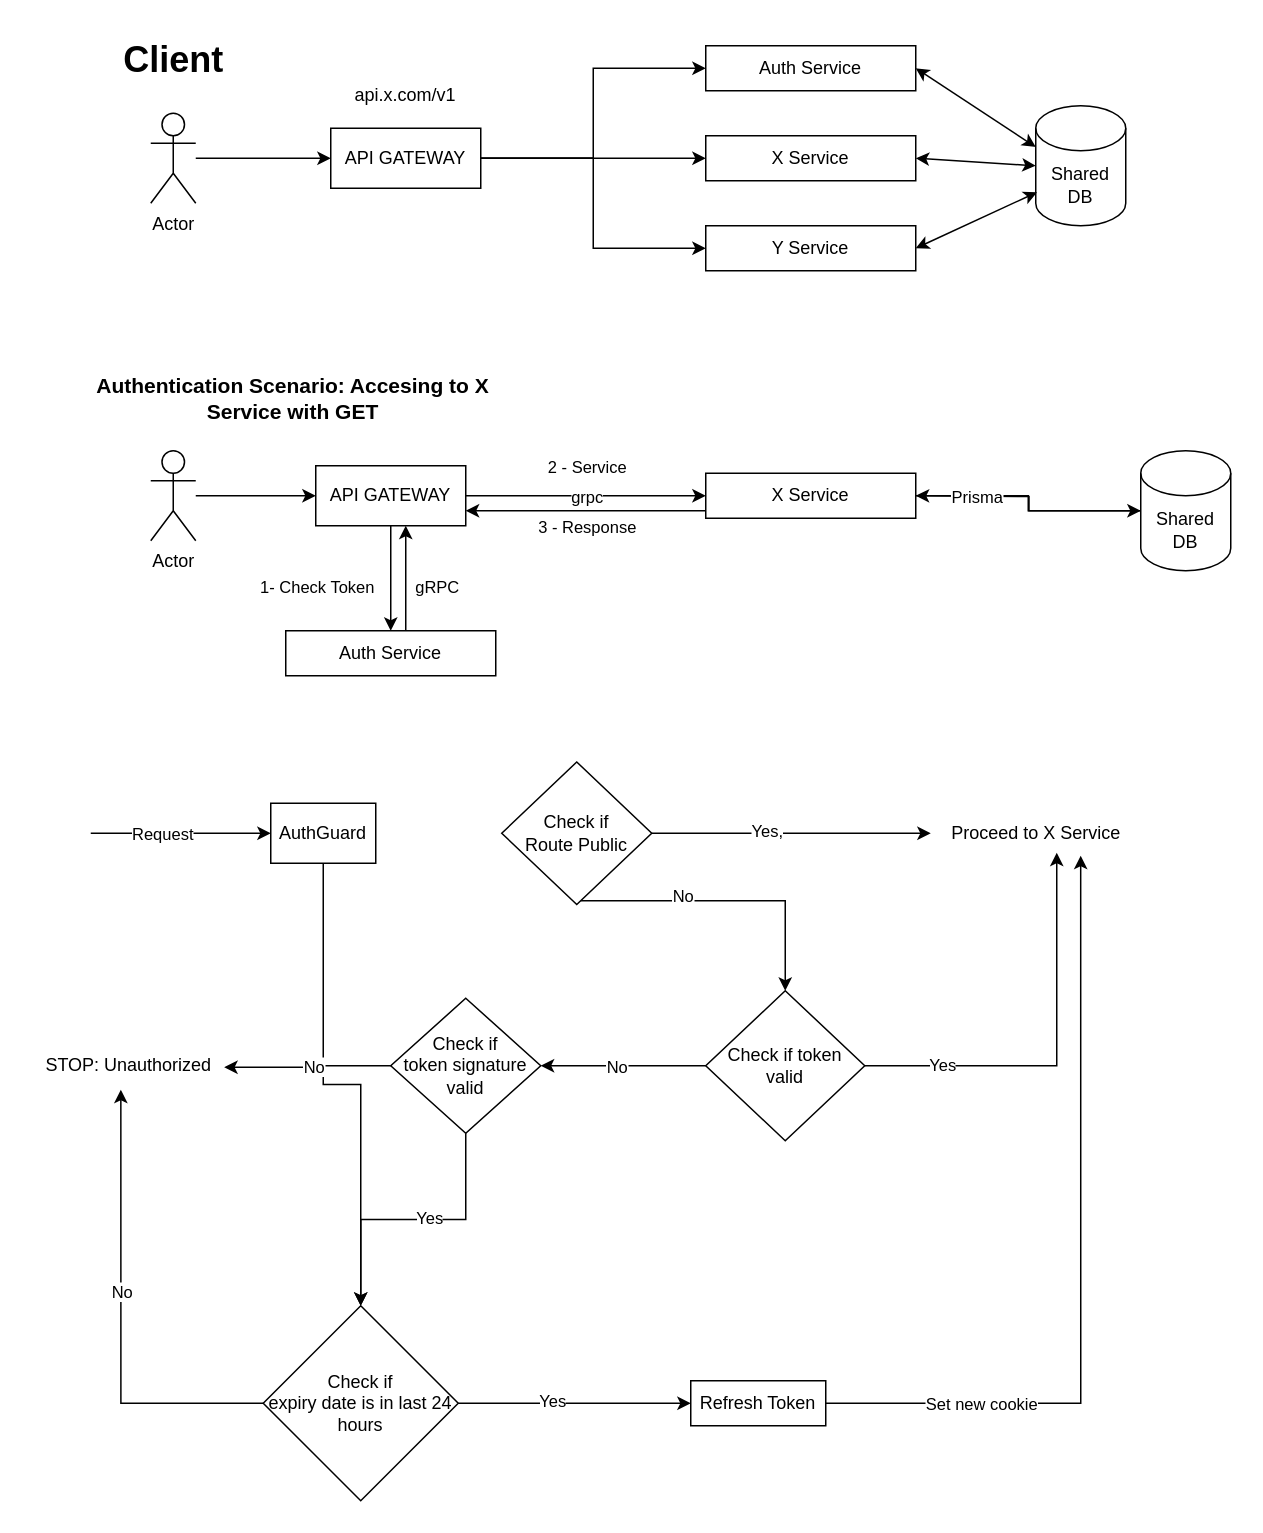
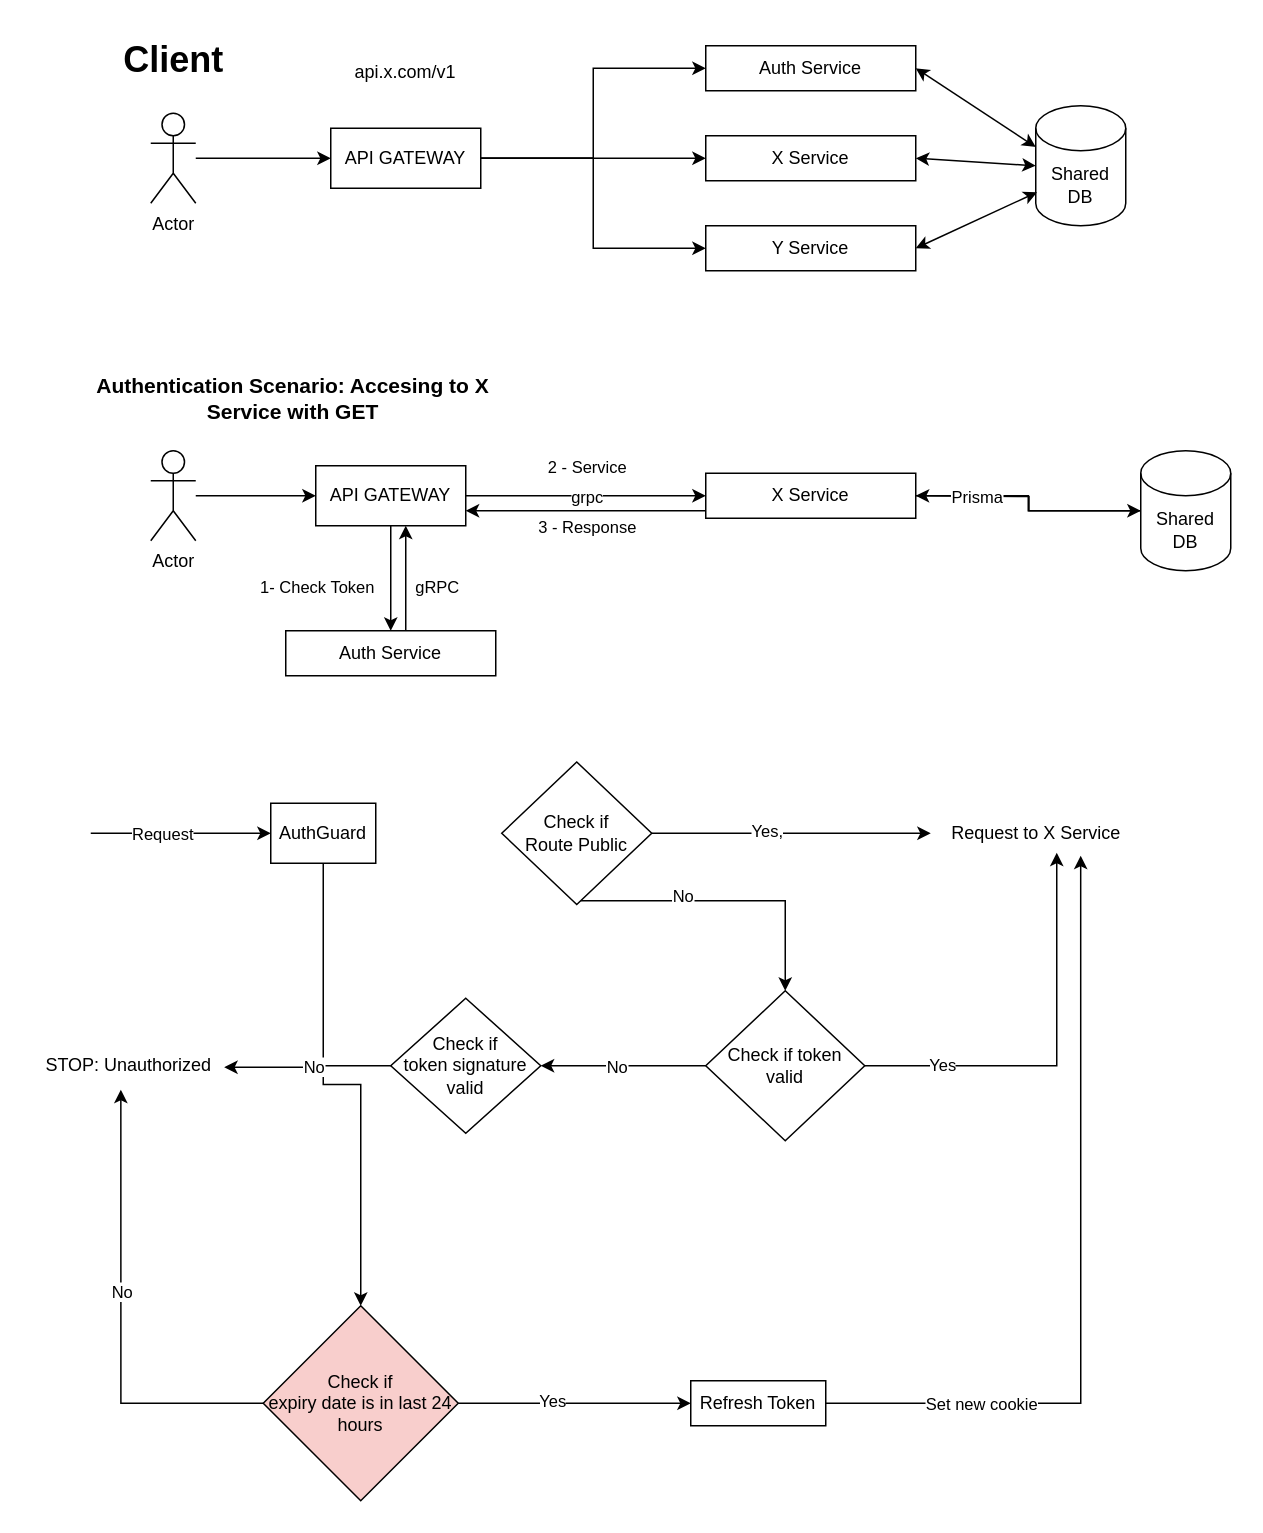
(406, 95) -> (406, 72)
(1037, 833) -> (1037, 833)
(458, 1220) -> none
(361, 1403) -> (361, 1403)
